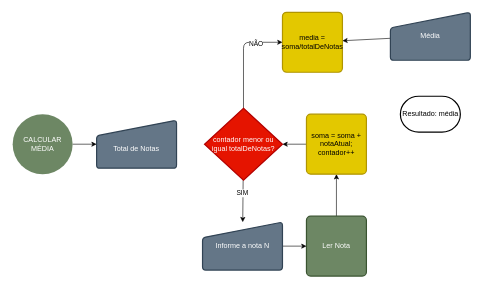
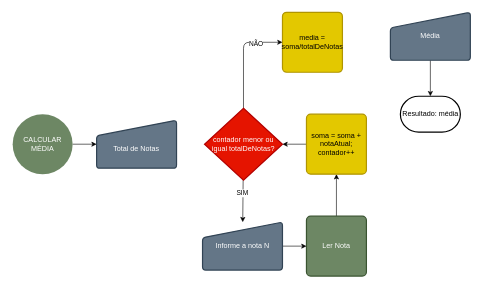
(386, 39) -> (430, 76)
